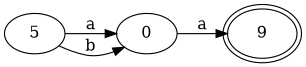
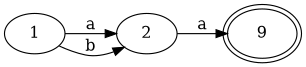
(35, 34) -> (35, 34)
(147, 34) -> (147, 34)
